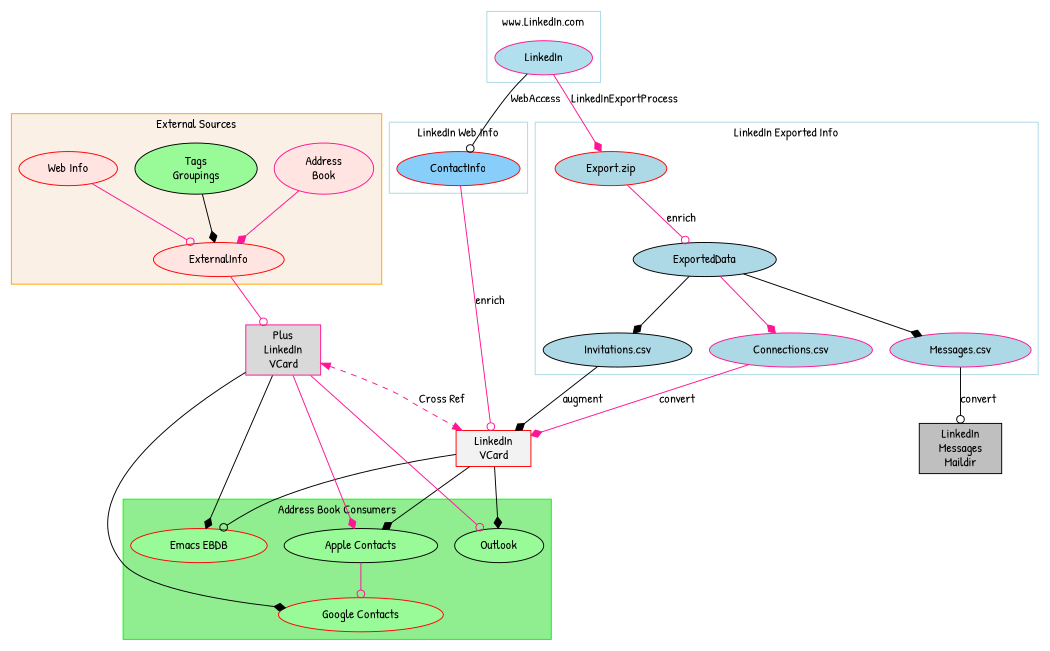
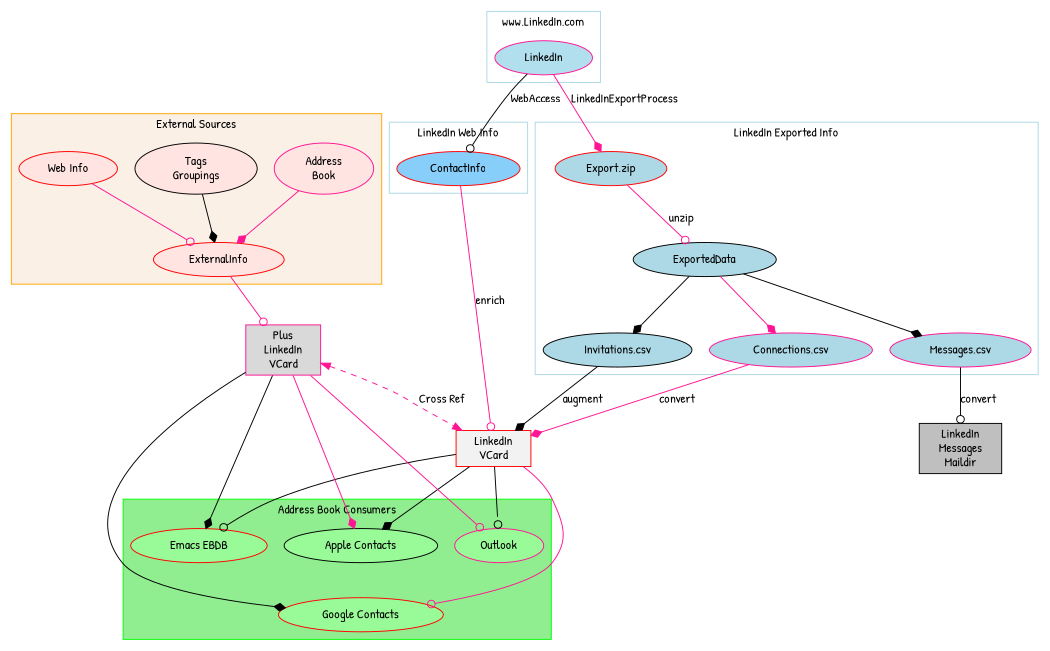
(196, 169) -> (196, 169)
(682, 218) -> (682, 218)
(496, 492) -> (496, 492)
(499, 546) -> (499, 546)
(361, 576) -> (543, 571)
